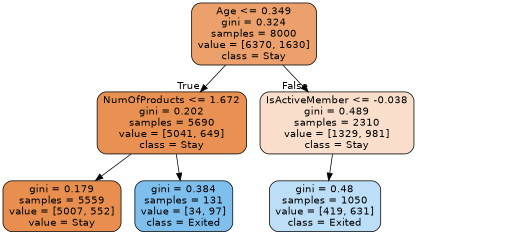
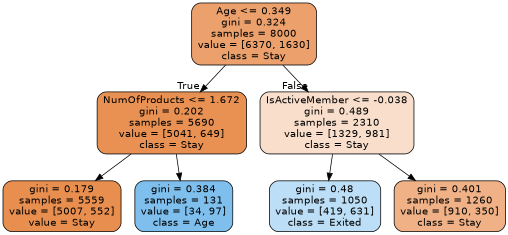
(184, 206) -> (184, 206)
none -> (450, 206)
